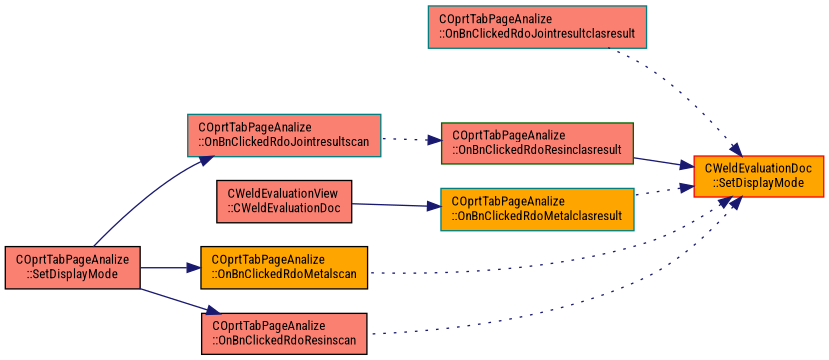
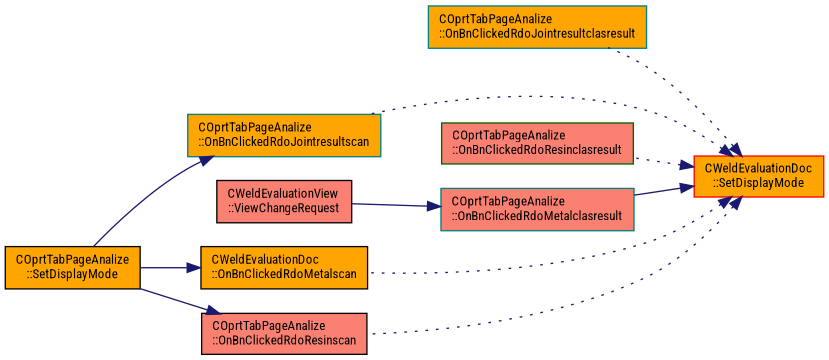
(537, 27) -> (537, 27)
(284, 136) -> (284, 136)
(404, 139) -> (548, 97)
(657, 161) -> (657, 161)
(657, 192) -> (657, 192)
(284, 202) -> (284, 202)
(537, 210) -> (537, 210)
(73, 268) -> (73, 268)
(284, 268) -> (284, 268)
